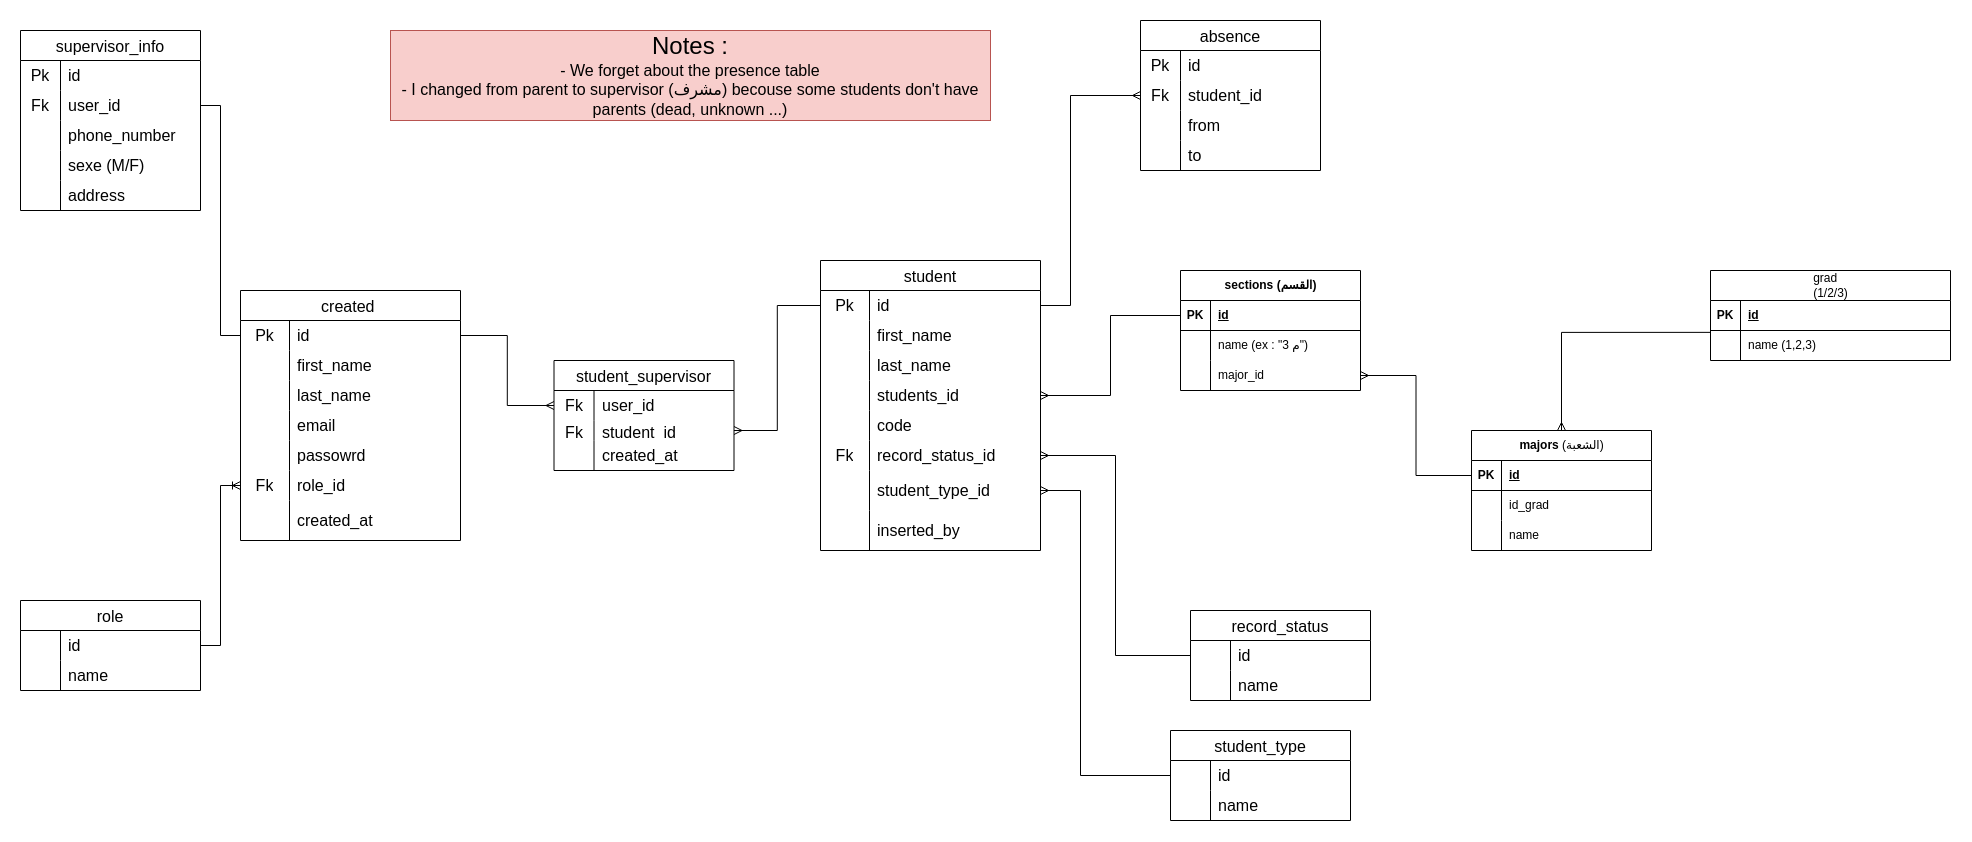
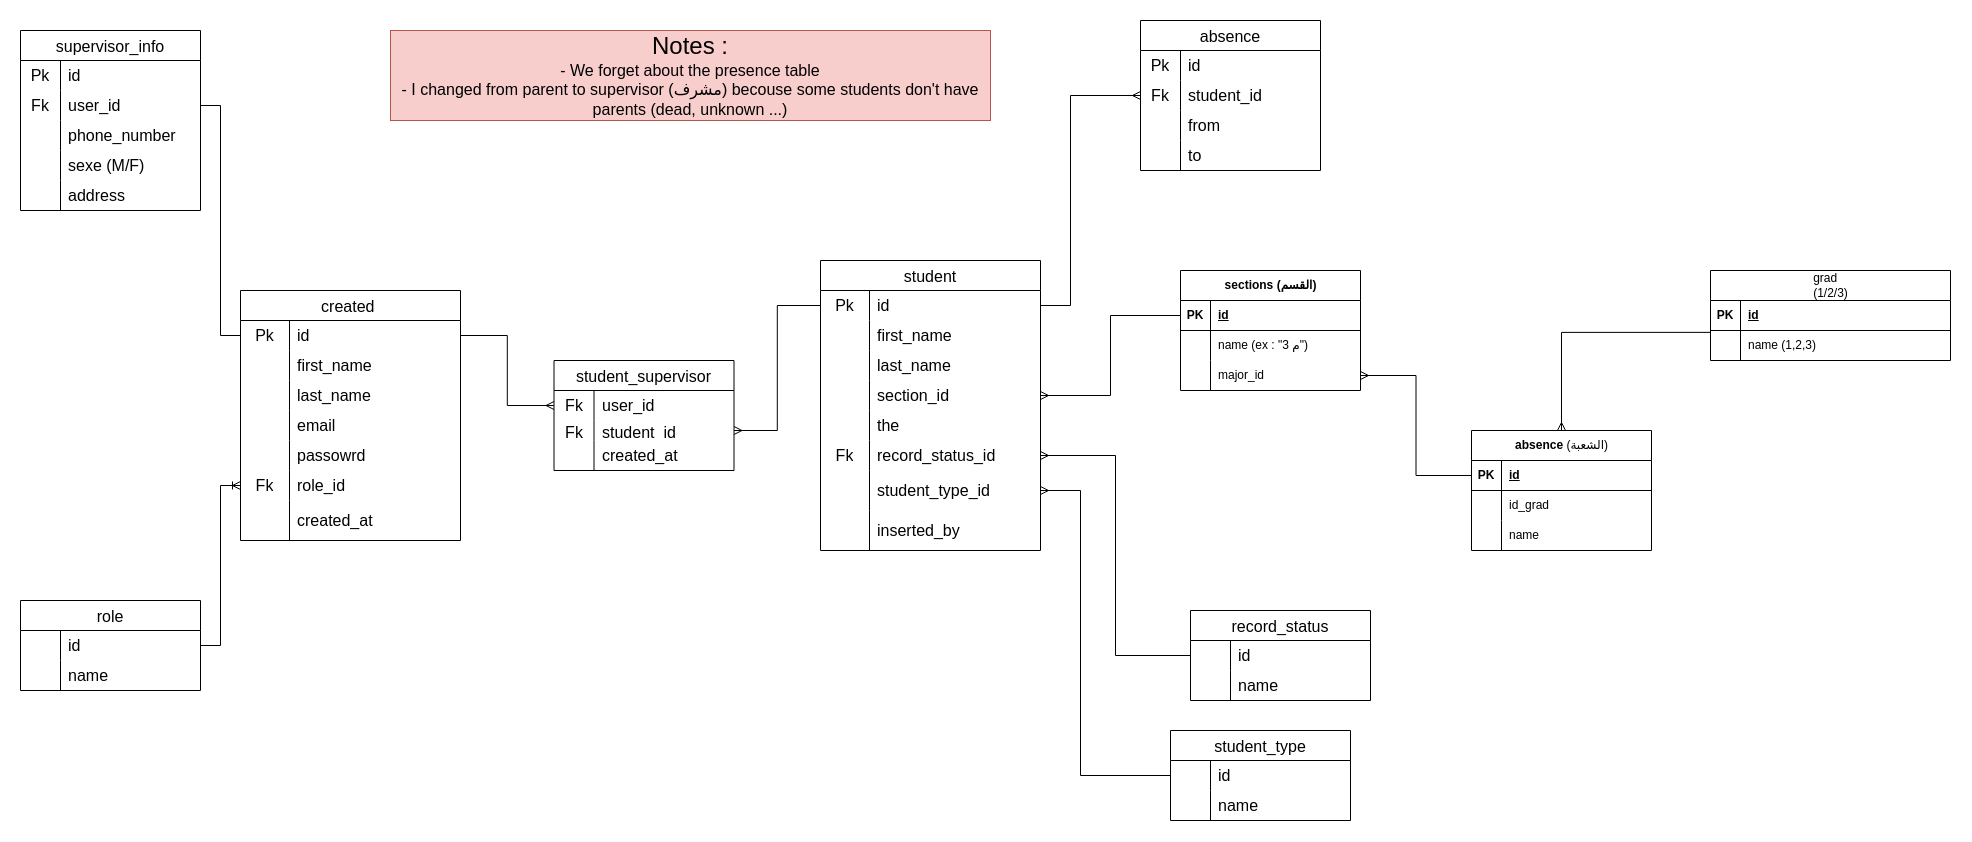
(925, 396) -> (918, 396)
(895, 426) -> (891, 426)
(1562, 446) -> (1562, 446)
